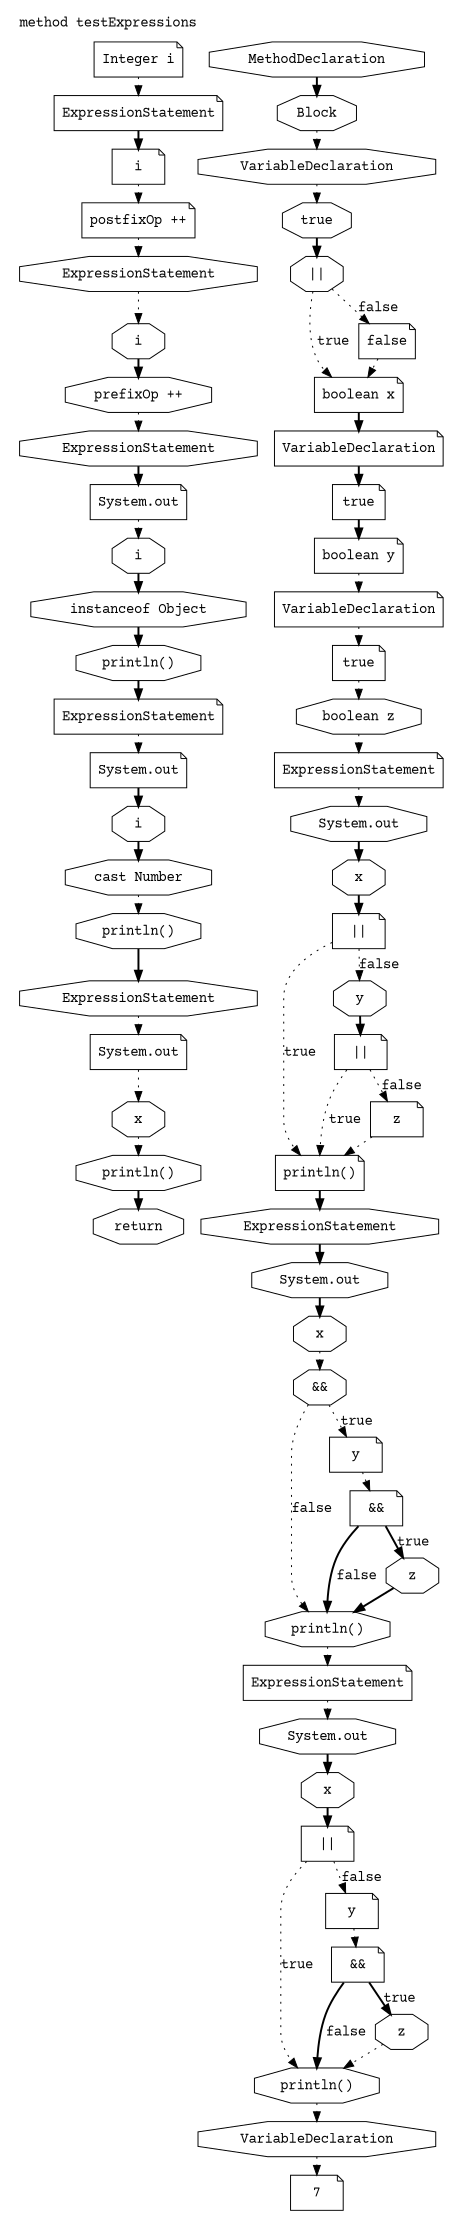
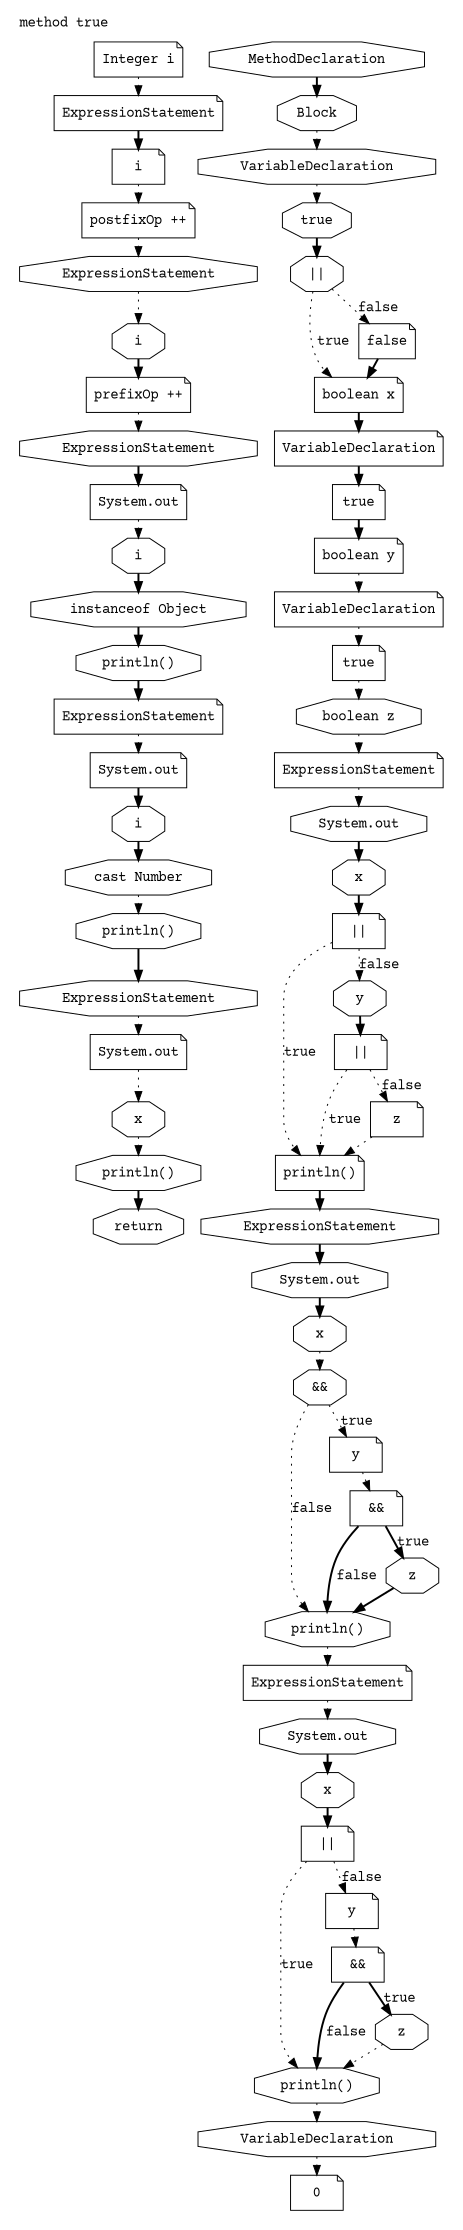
(108, 23) -> (64, 23)
(375, 364) -> (375, 364)
(138, 395) -> (138, 395)
(317, 2193) -> (317, 2193)
